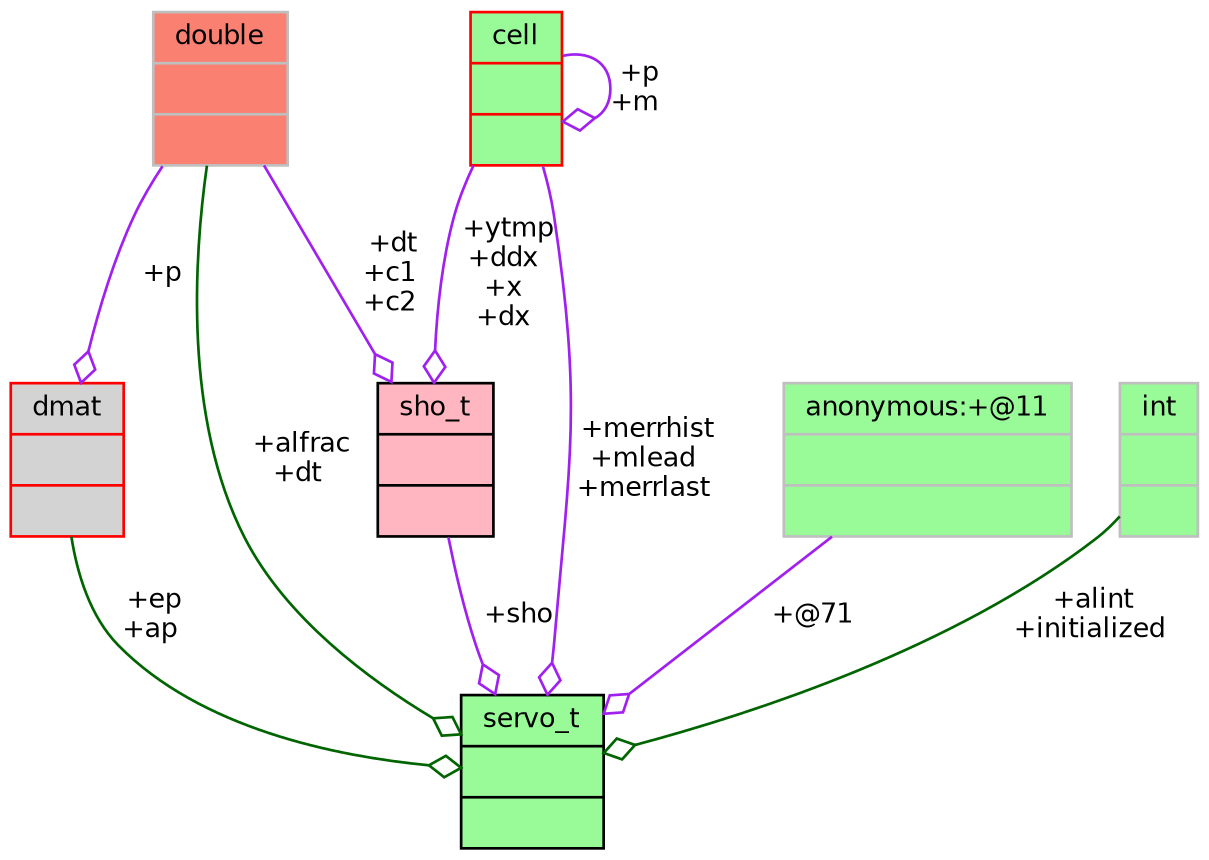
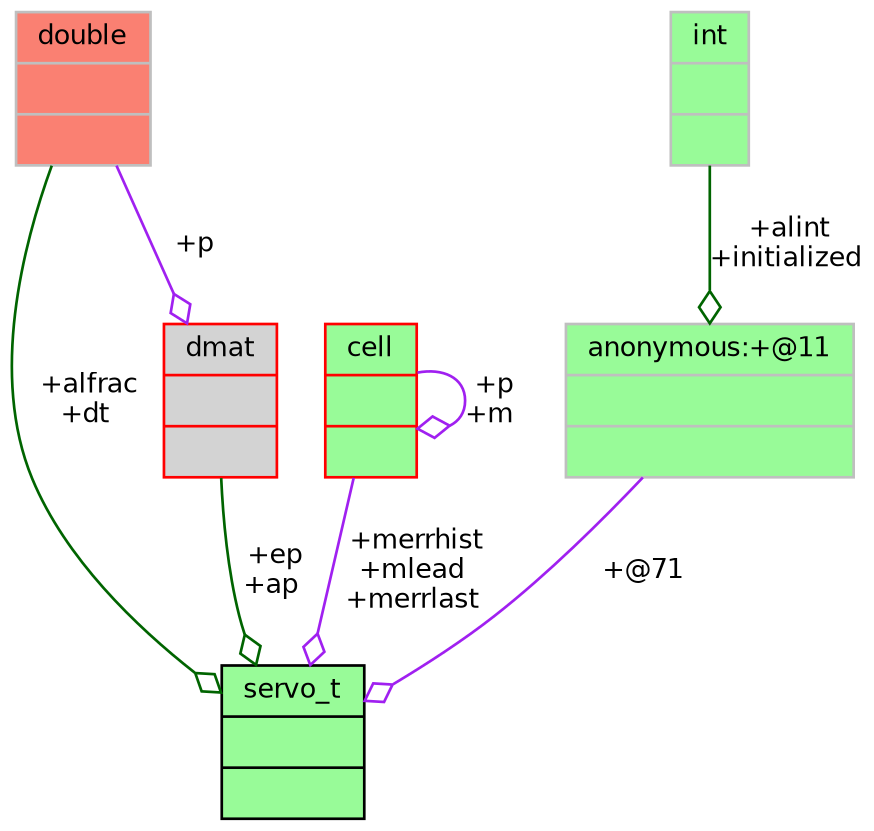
(436, 460) -> none
(890, 656) -> (710, 228)
